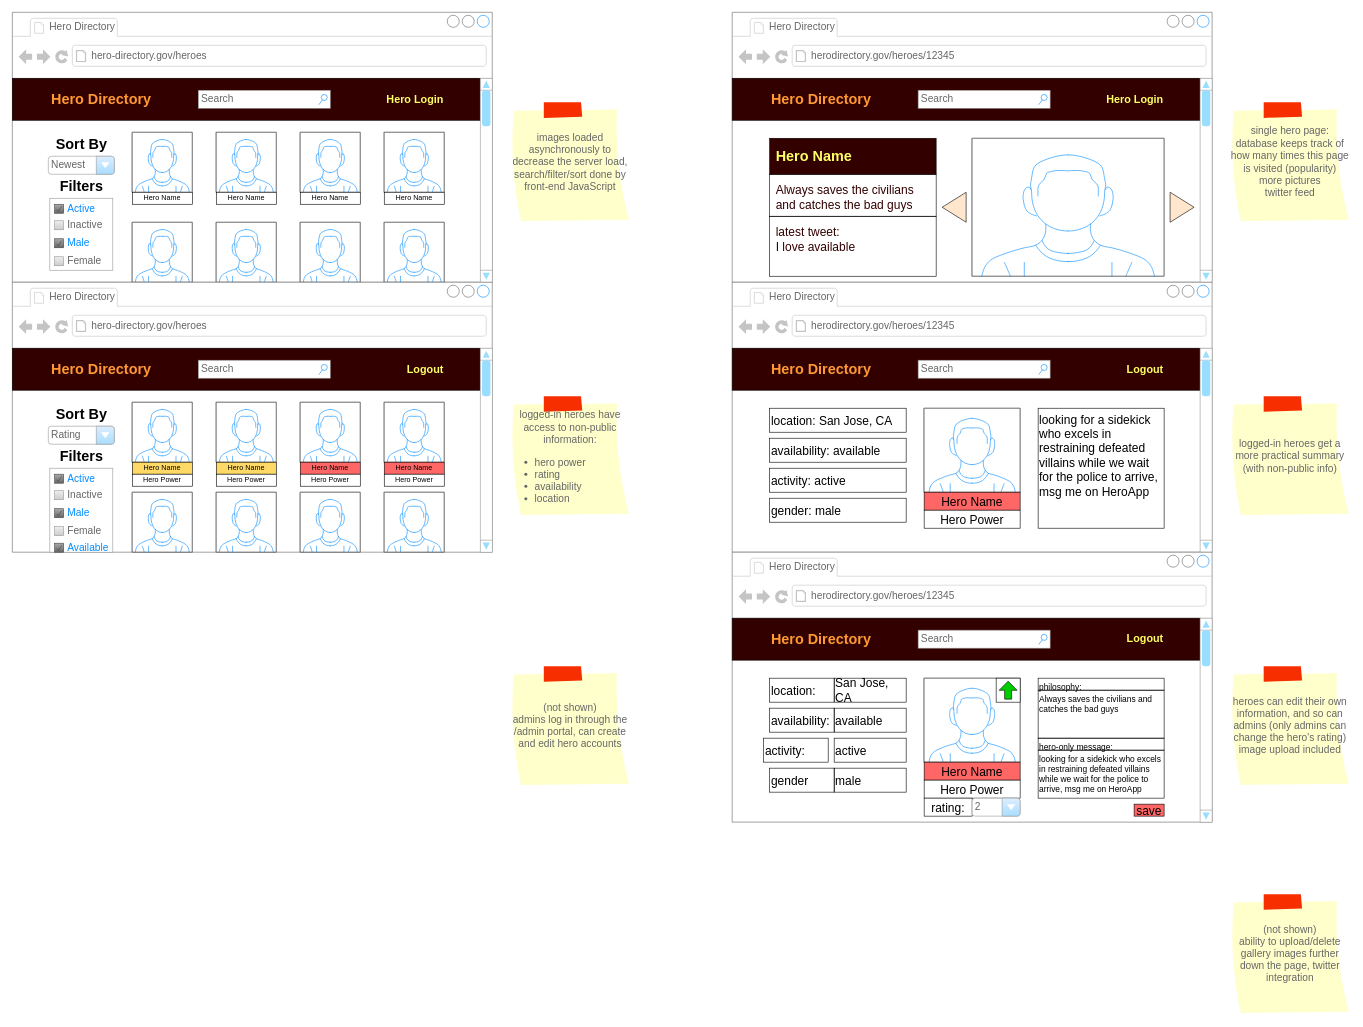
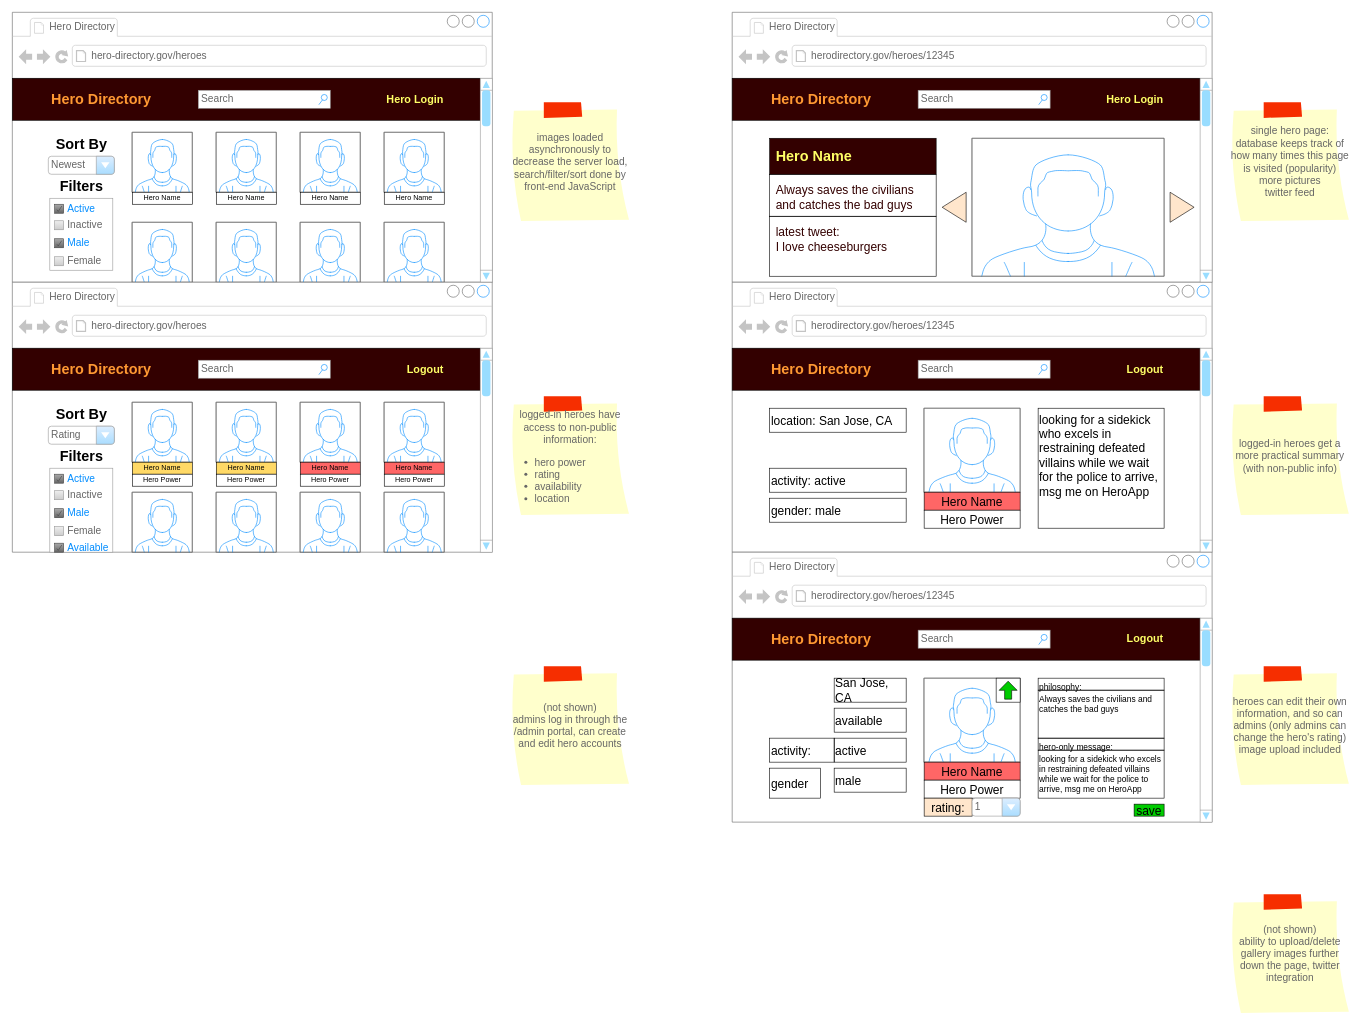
(821, 240) -> (839, 240)
(838, 450) -> none
(802, 690) -> none
(802, 720) -> none
(796, 750) -> (802, 750)
(802, 780) -> (795, 783)
(948, 807) -> (948, 807)
(978, 807) -> (978, 807)
(1149, 810) -> (1149, 810)
